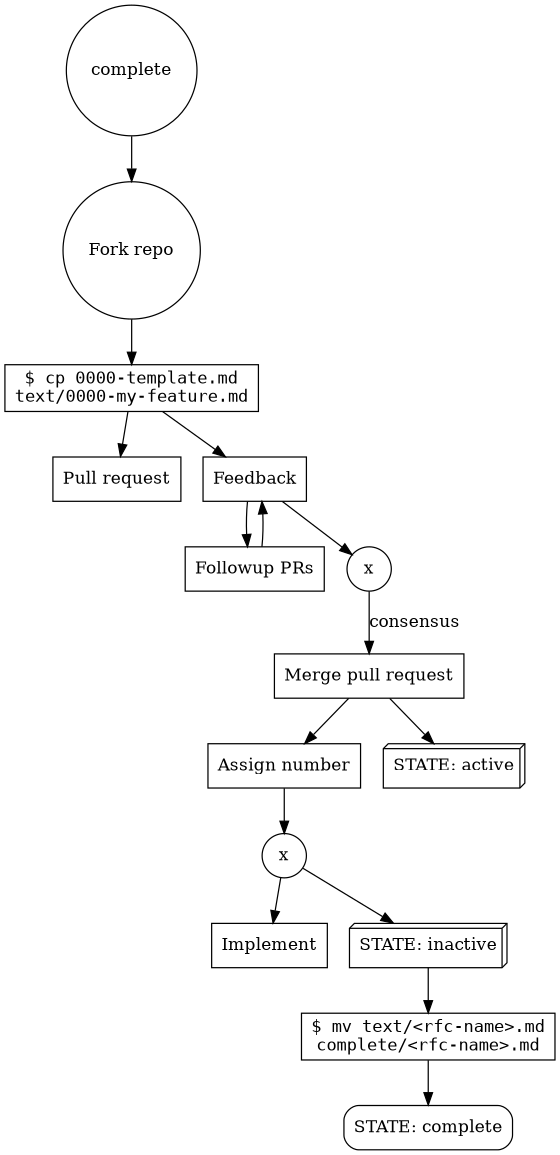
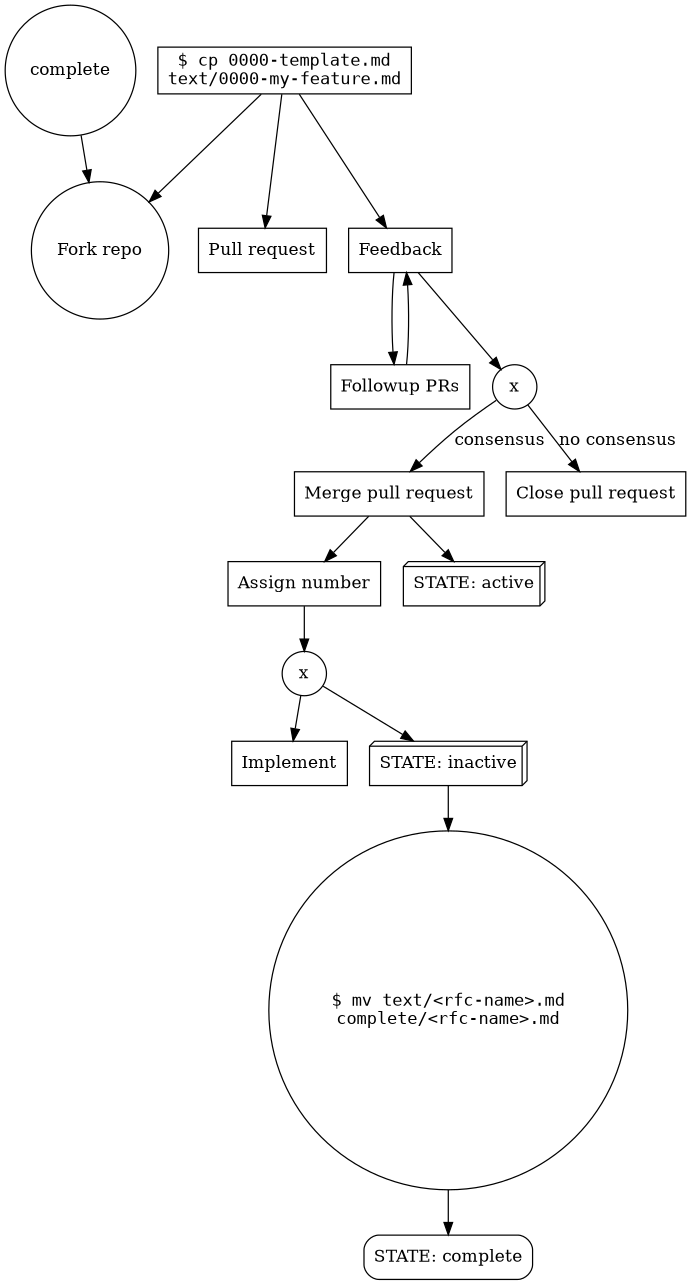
(132, 336) -> (210, 144)
none -> (596, 494)
(428, 1037) -> (448, 1010)
